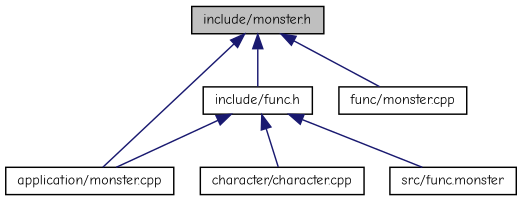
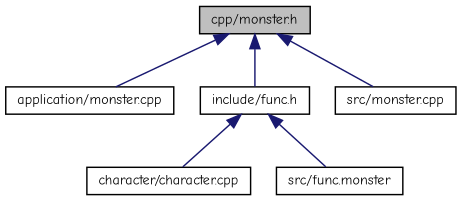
(258, 20) -> (255, 20)
(403, 101) -> (396, 101)
(167, 144) -> none
